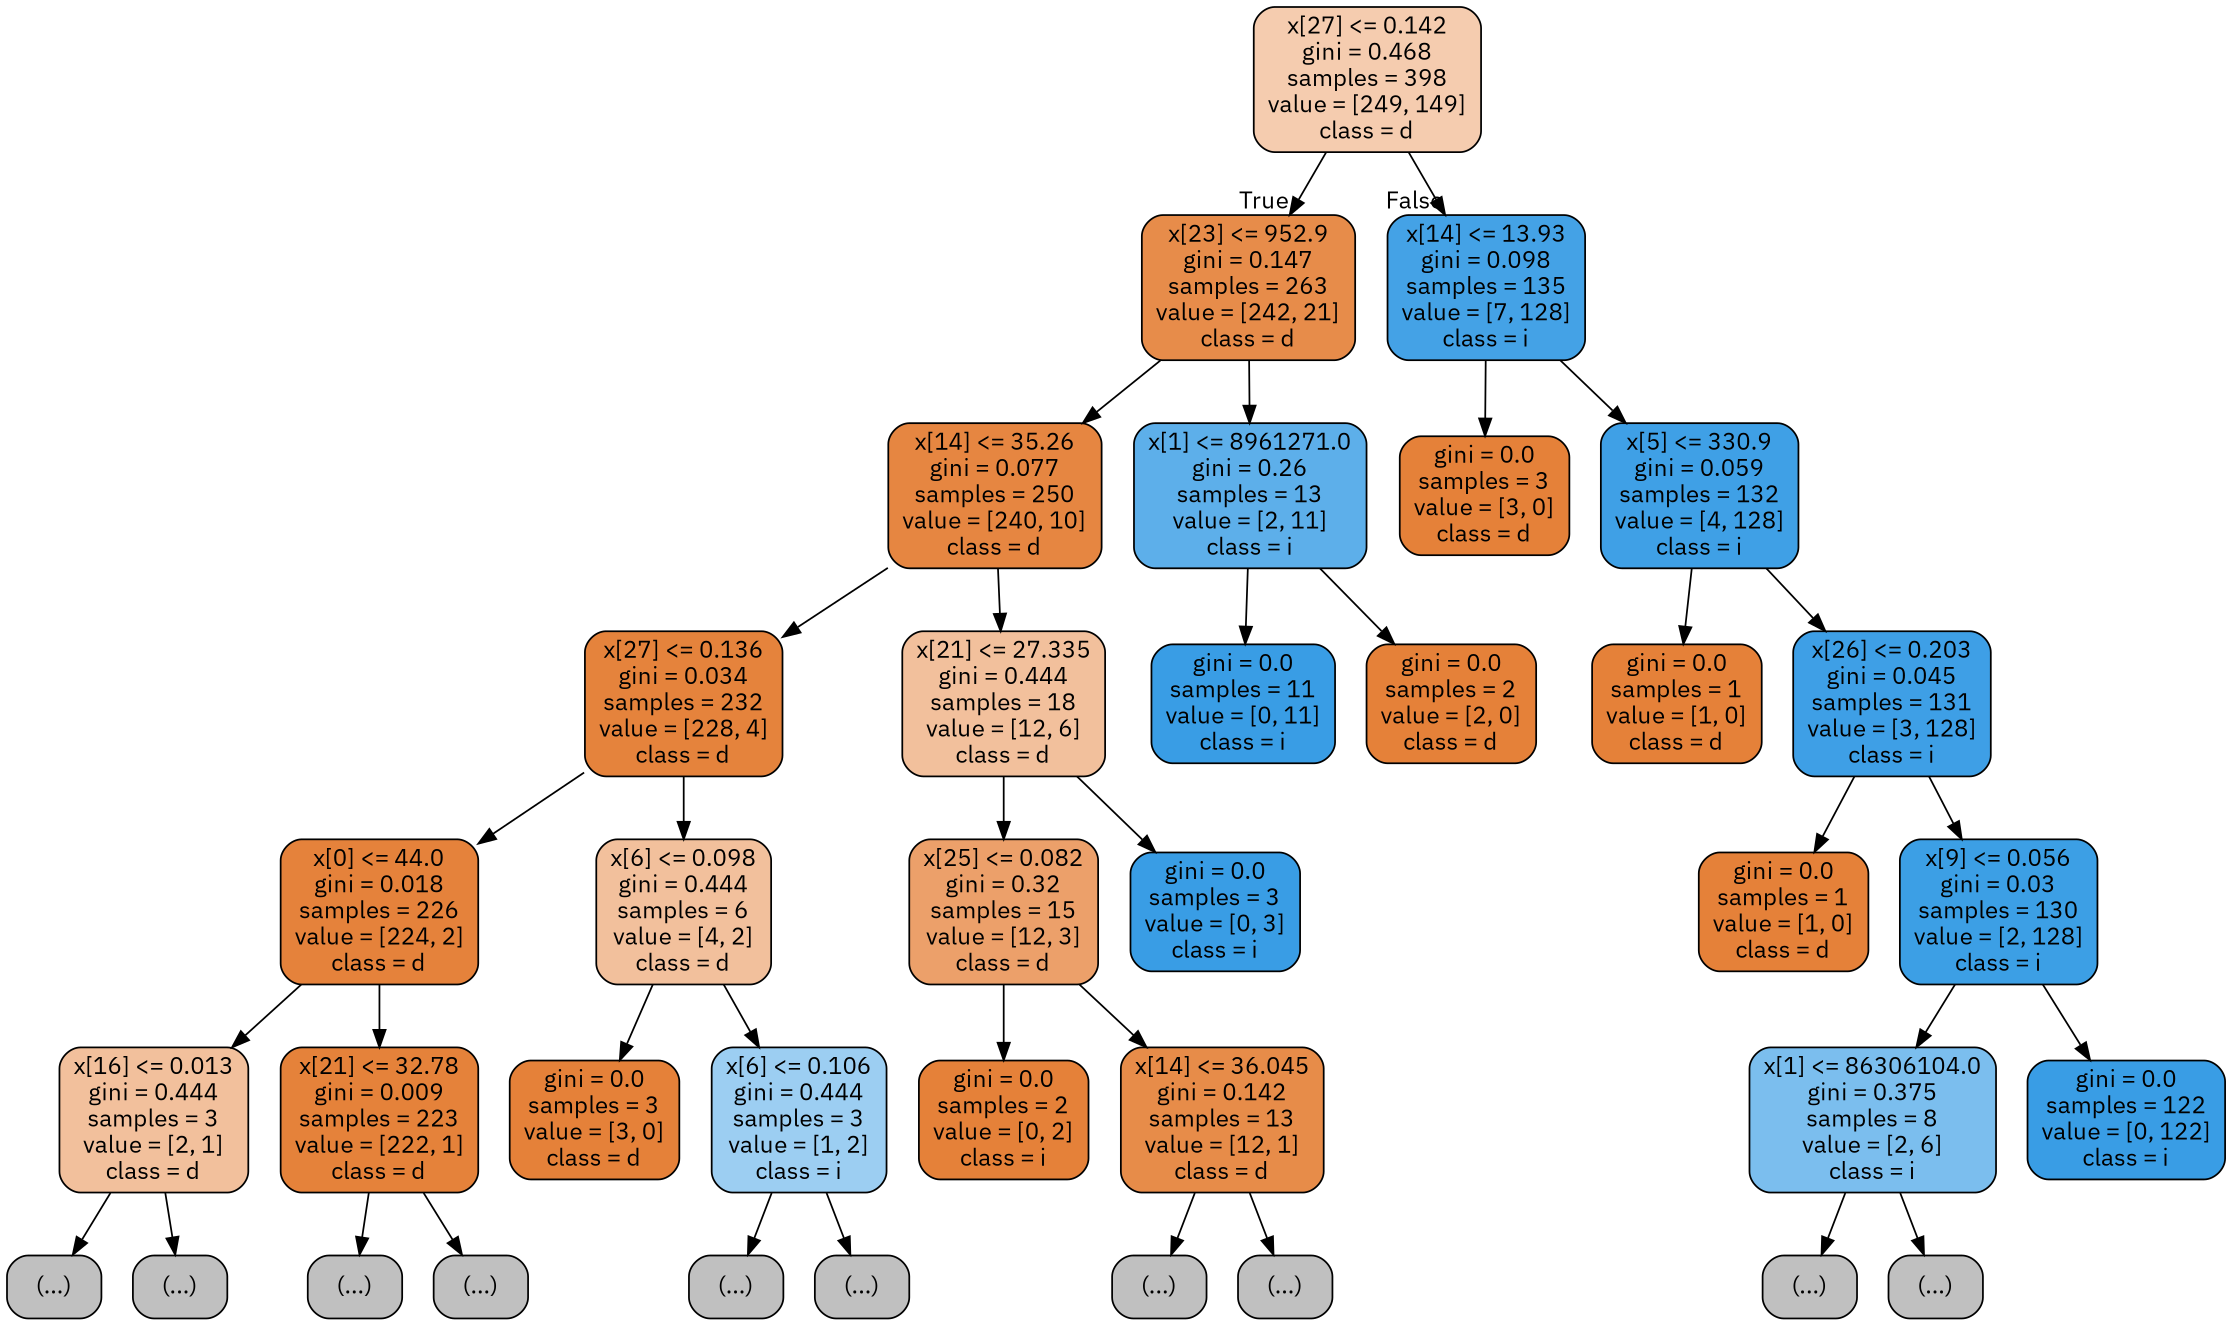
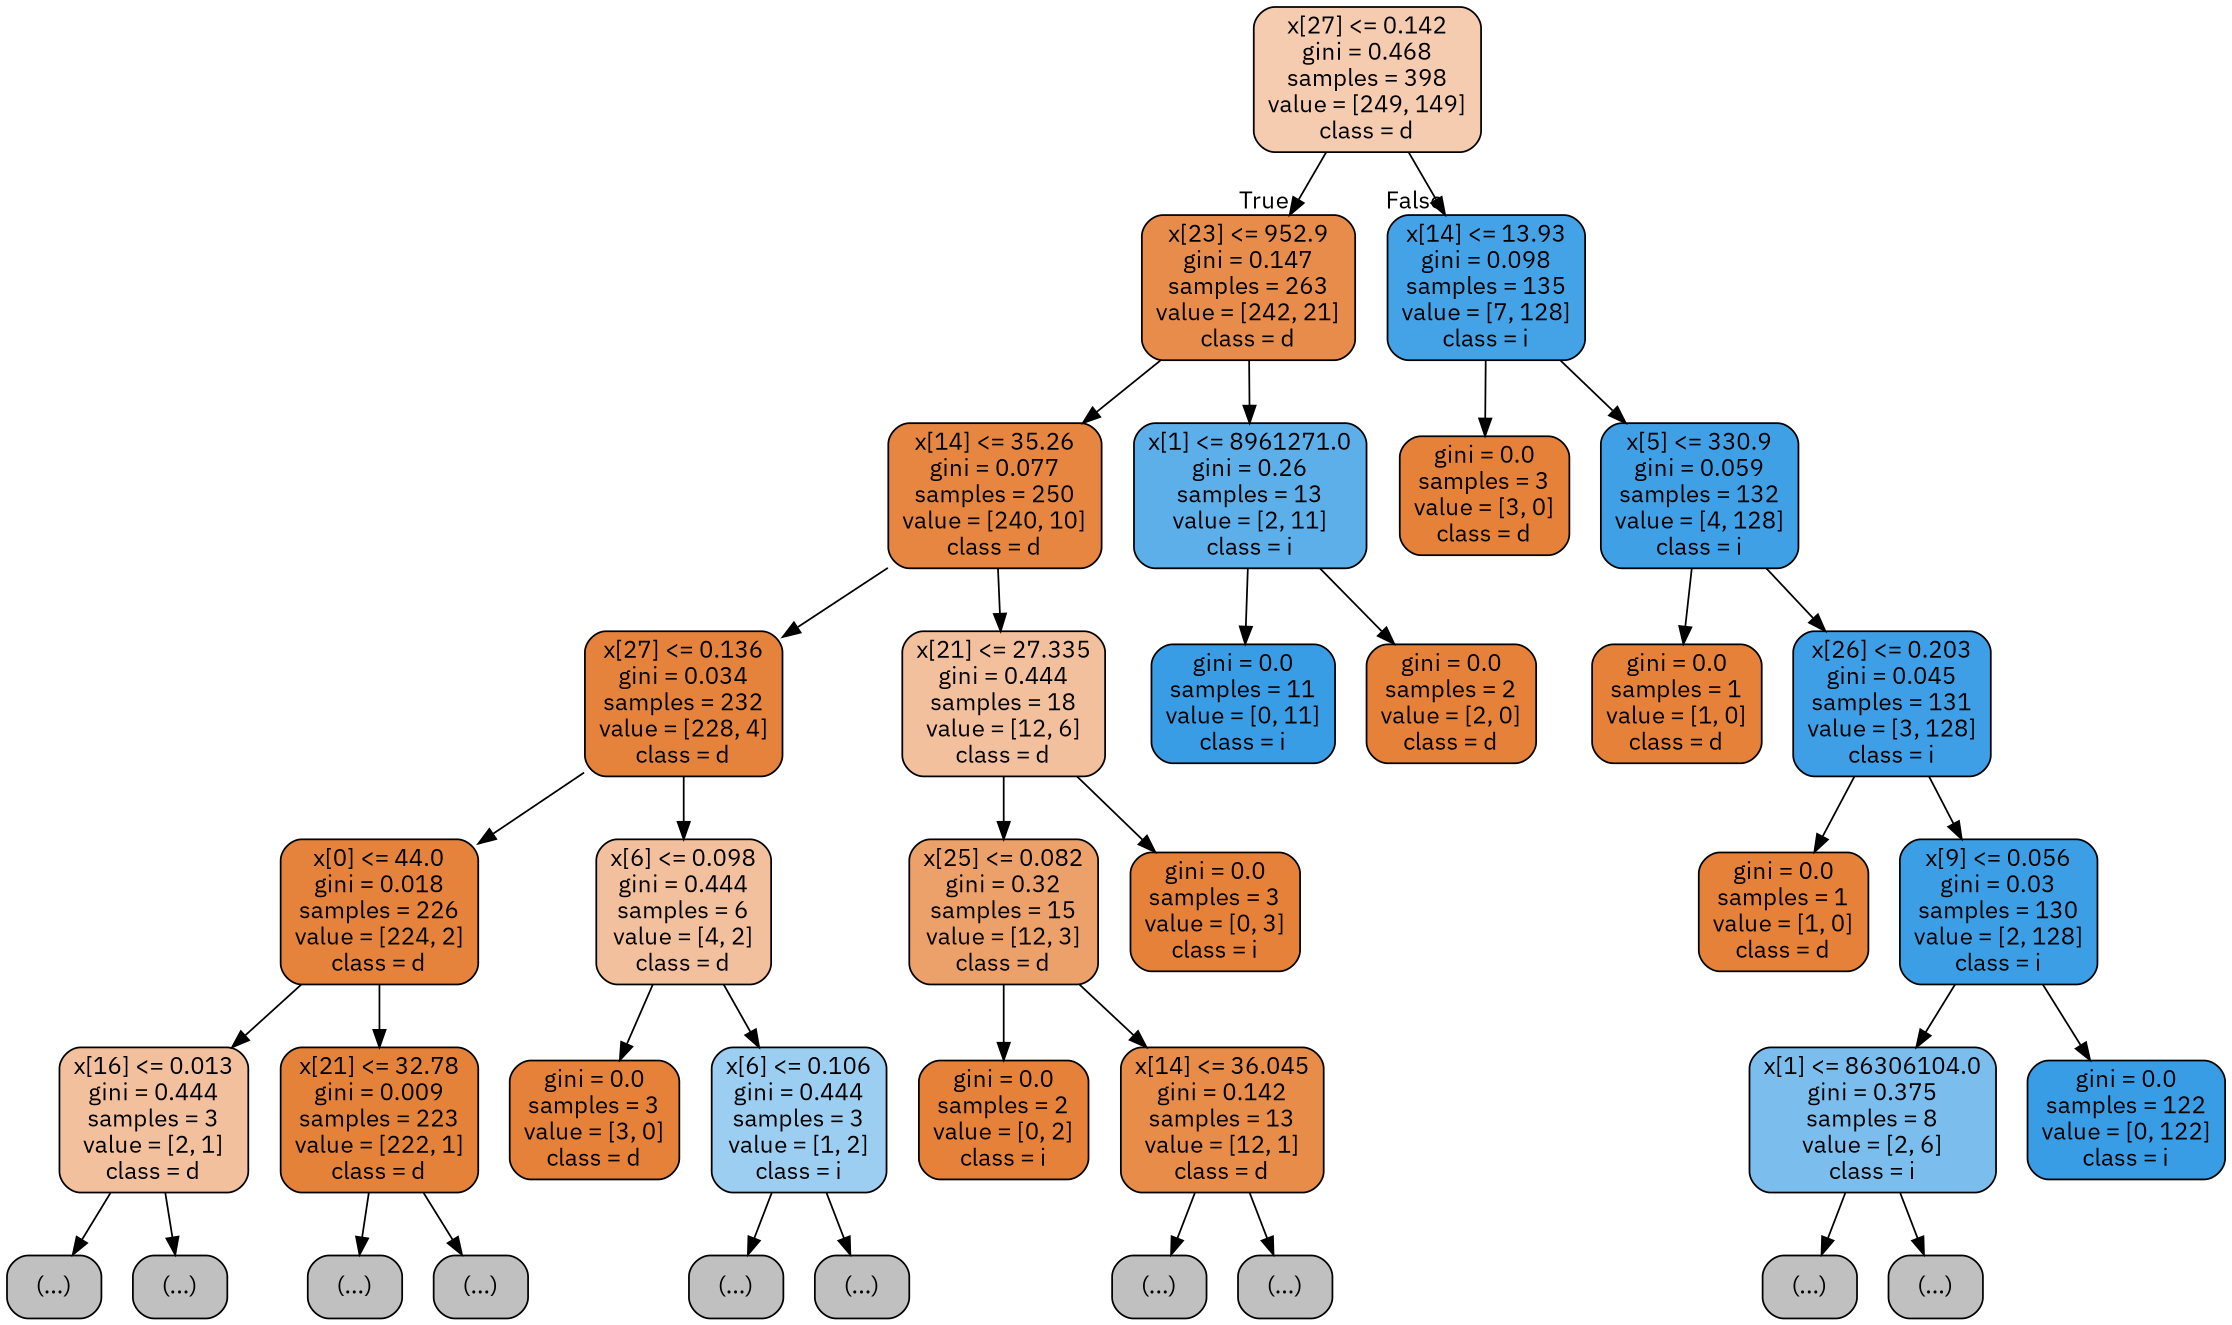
(1215, 912) -> (1215, 912)
